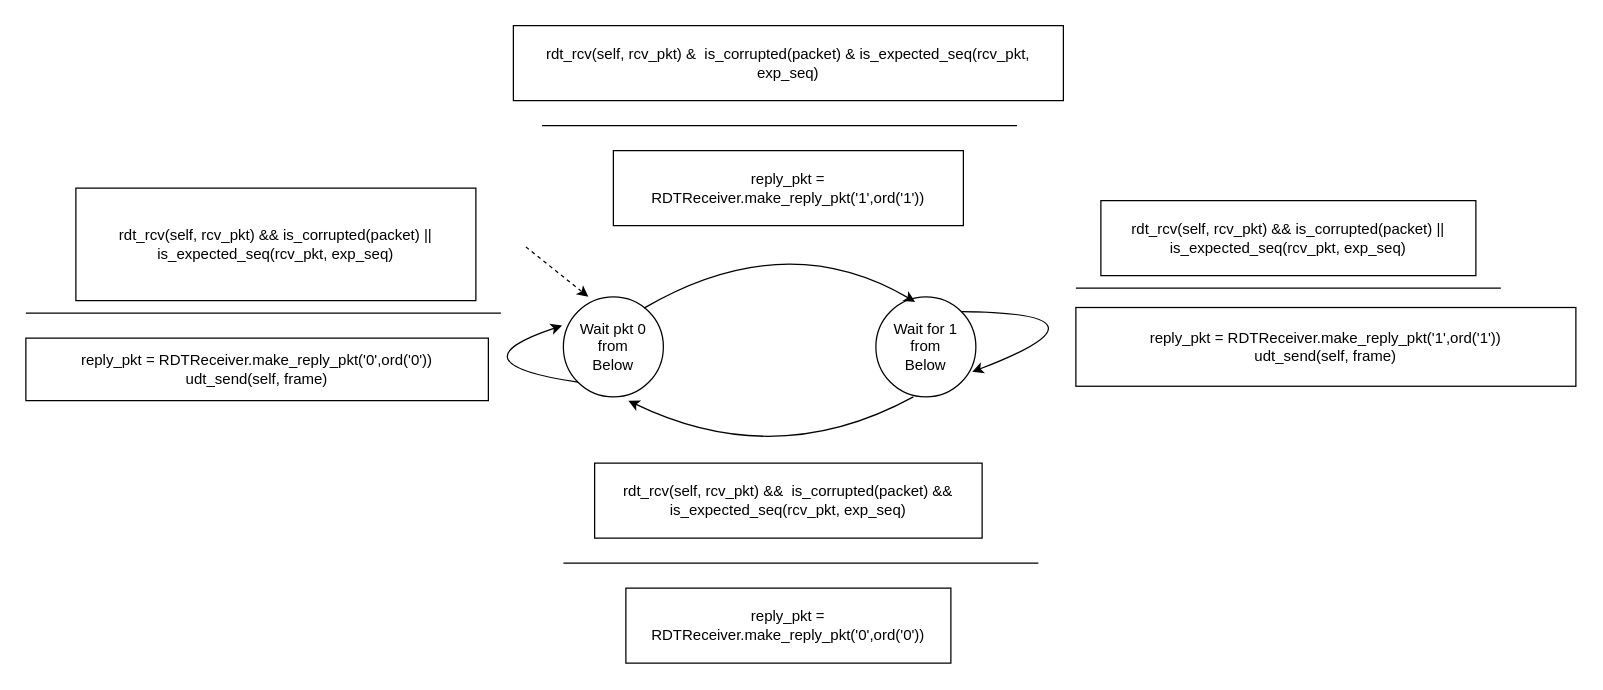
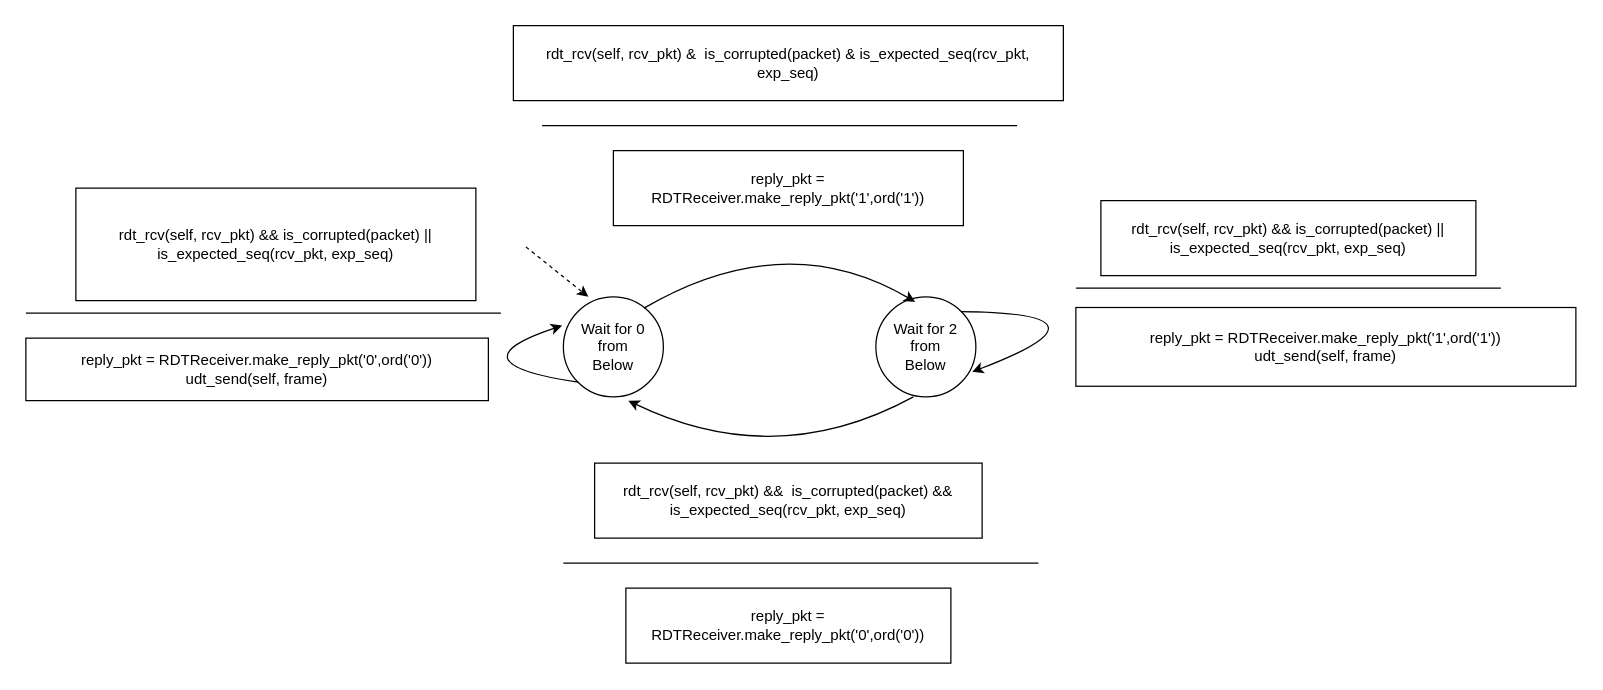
(613, 347) -> (613, 347)
(926, 347) -> (926, 347)
